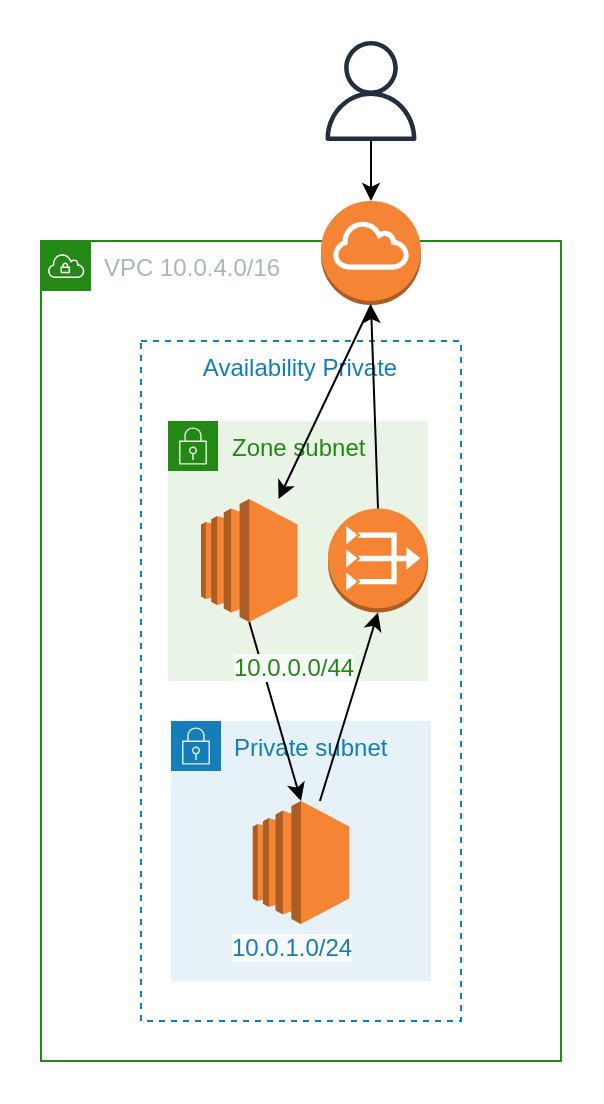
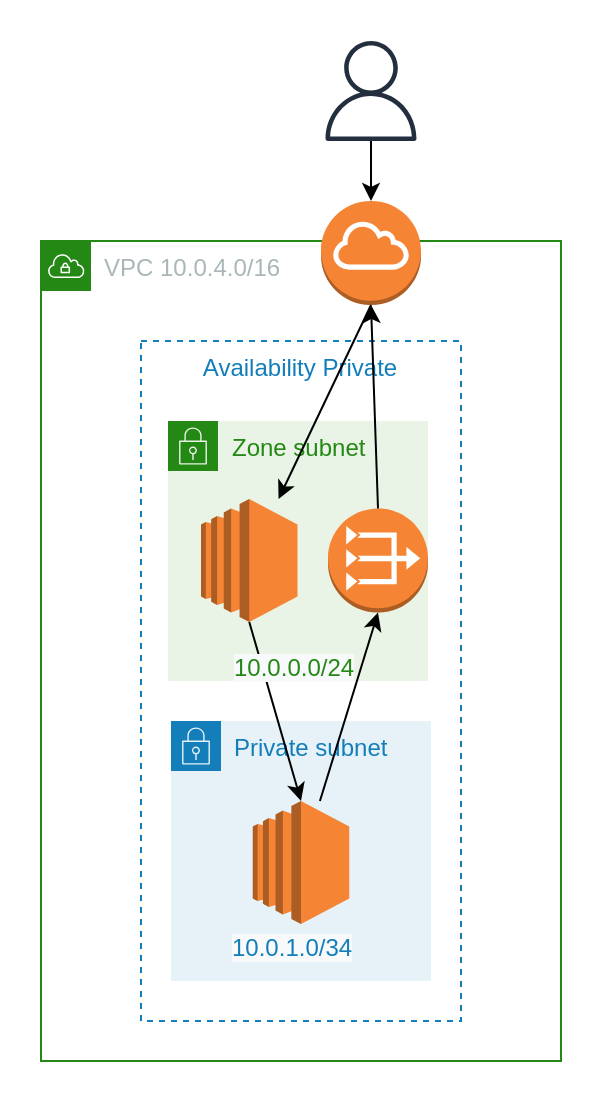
(300, 669) -> (300, 669)
(298, 949) -> (298, 949)
